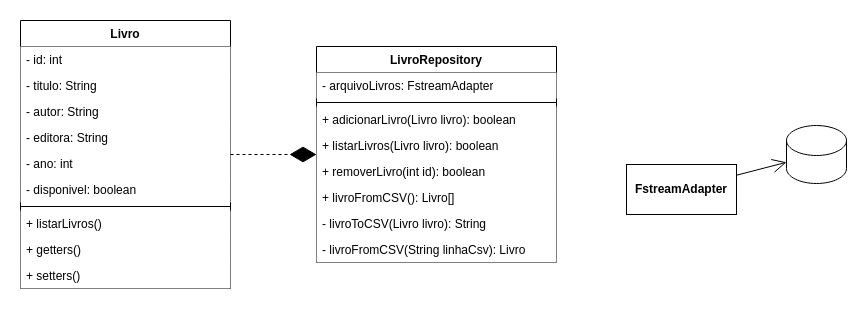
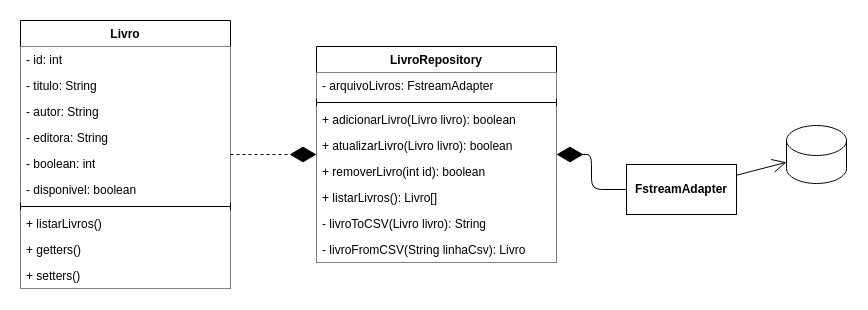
(426, 147) -> (433, 147)
(54, 165) -> (66, 165)
none -> (592, 185)
(397, 199) -> (396, 199)
